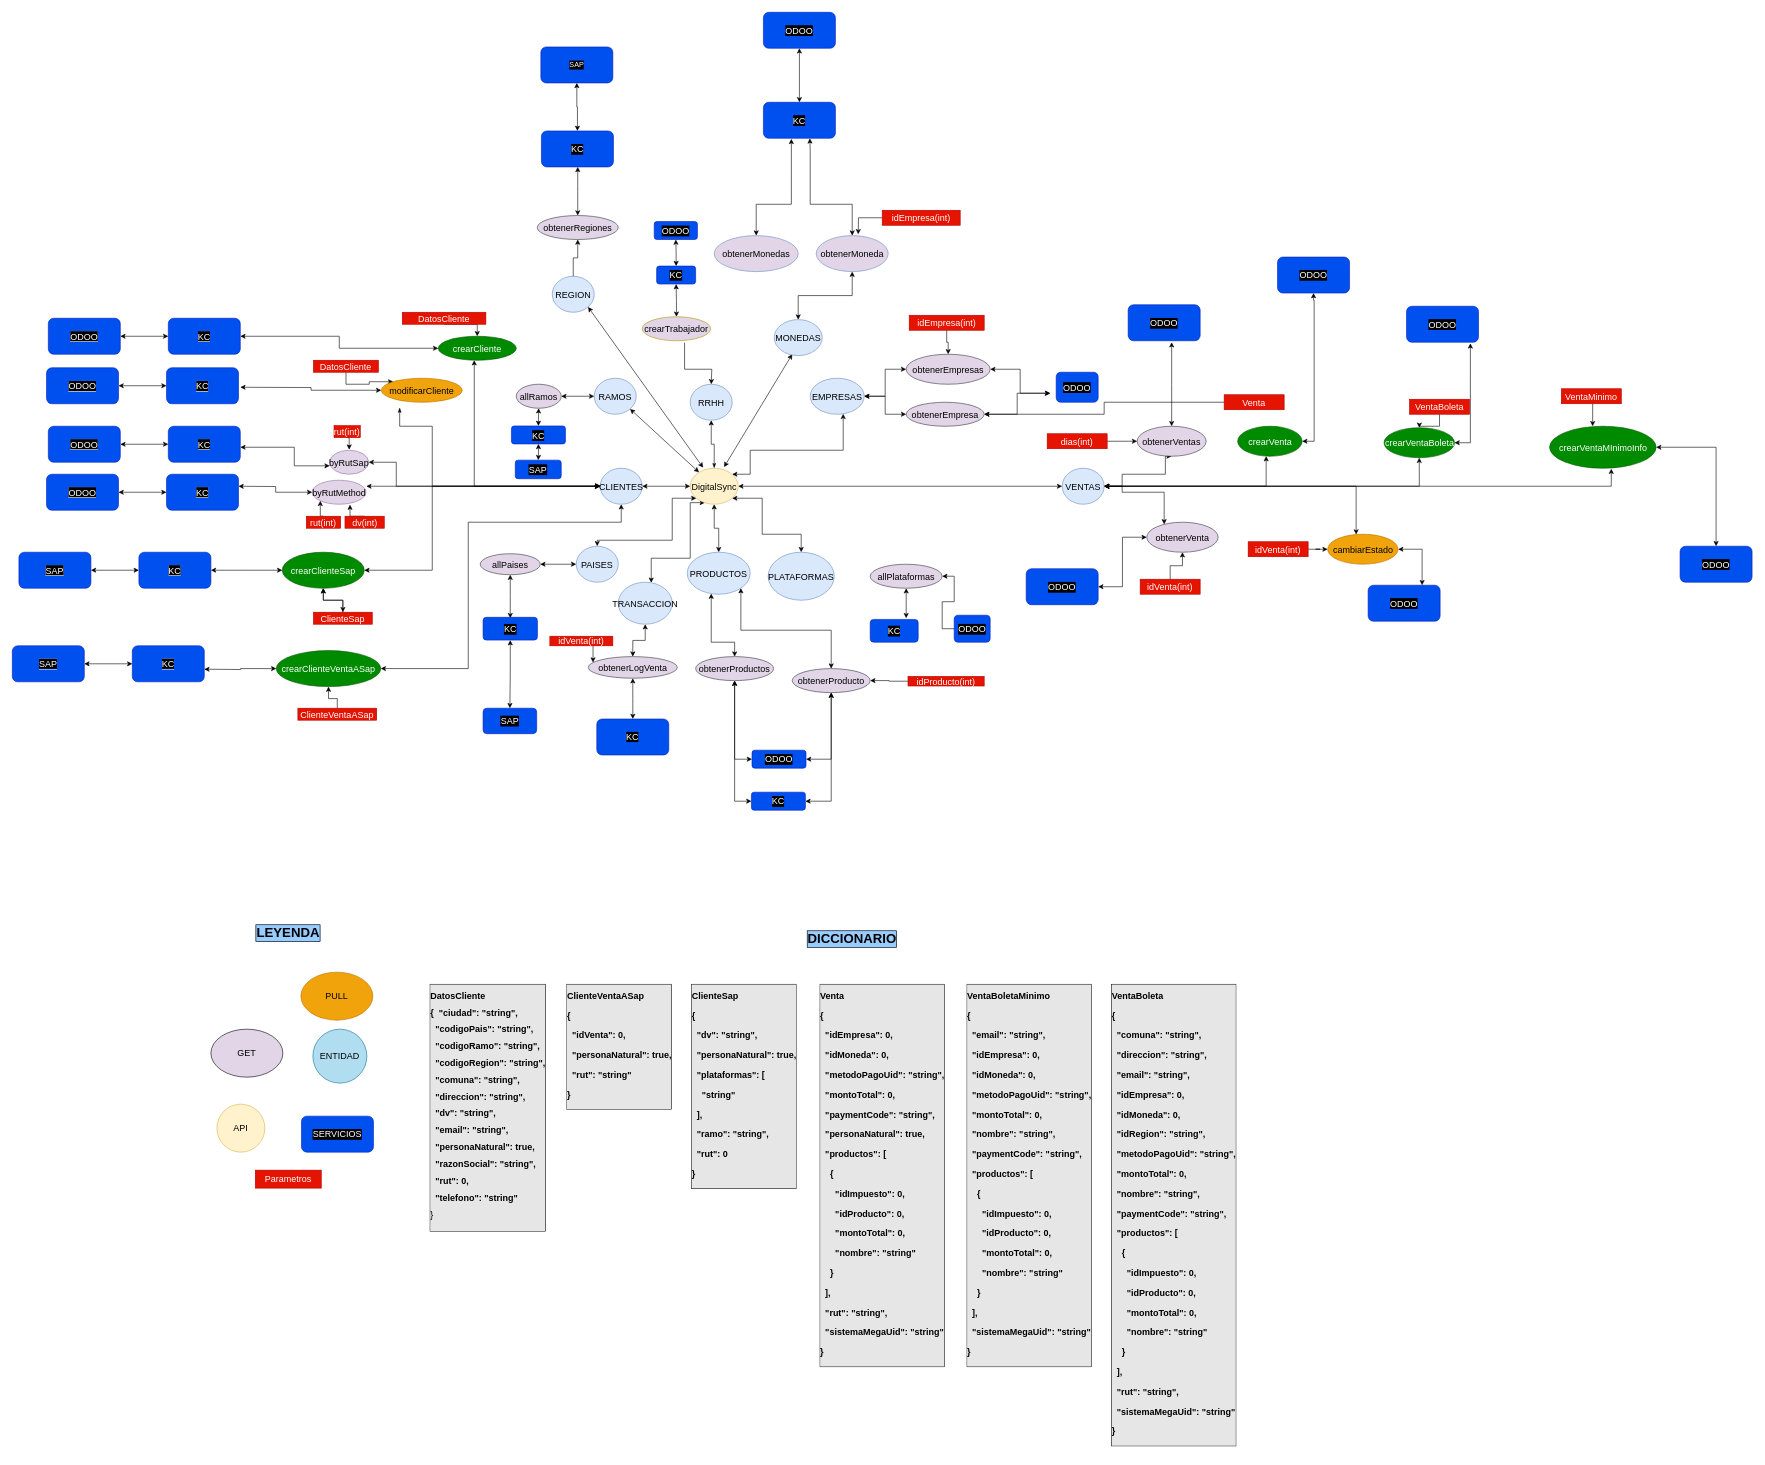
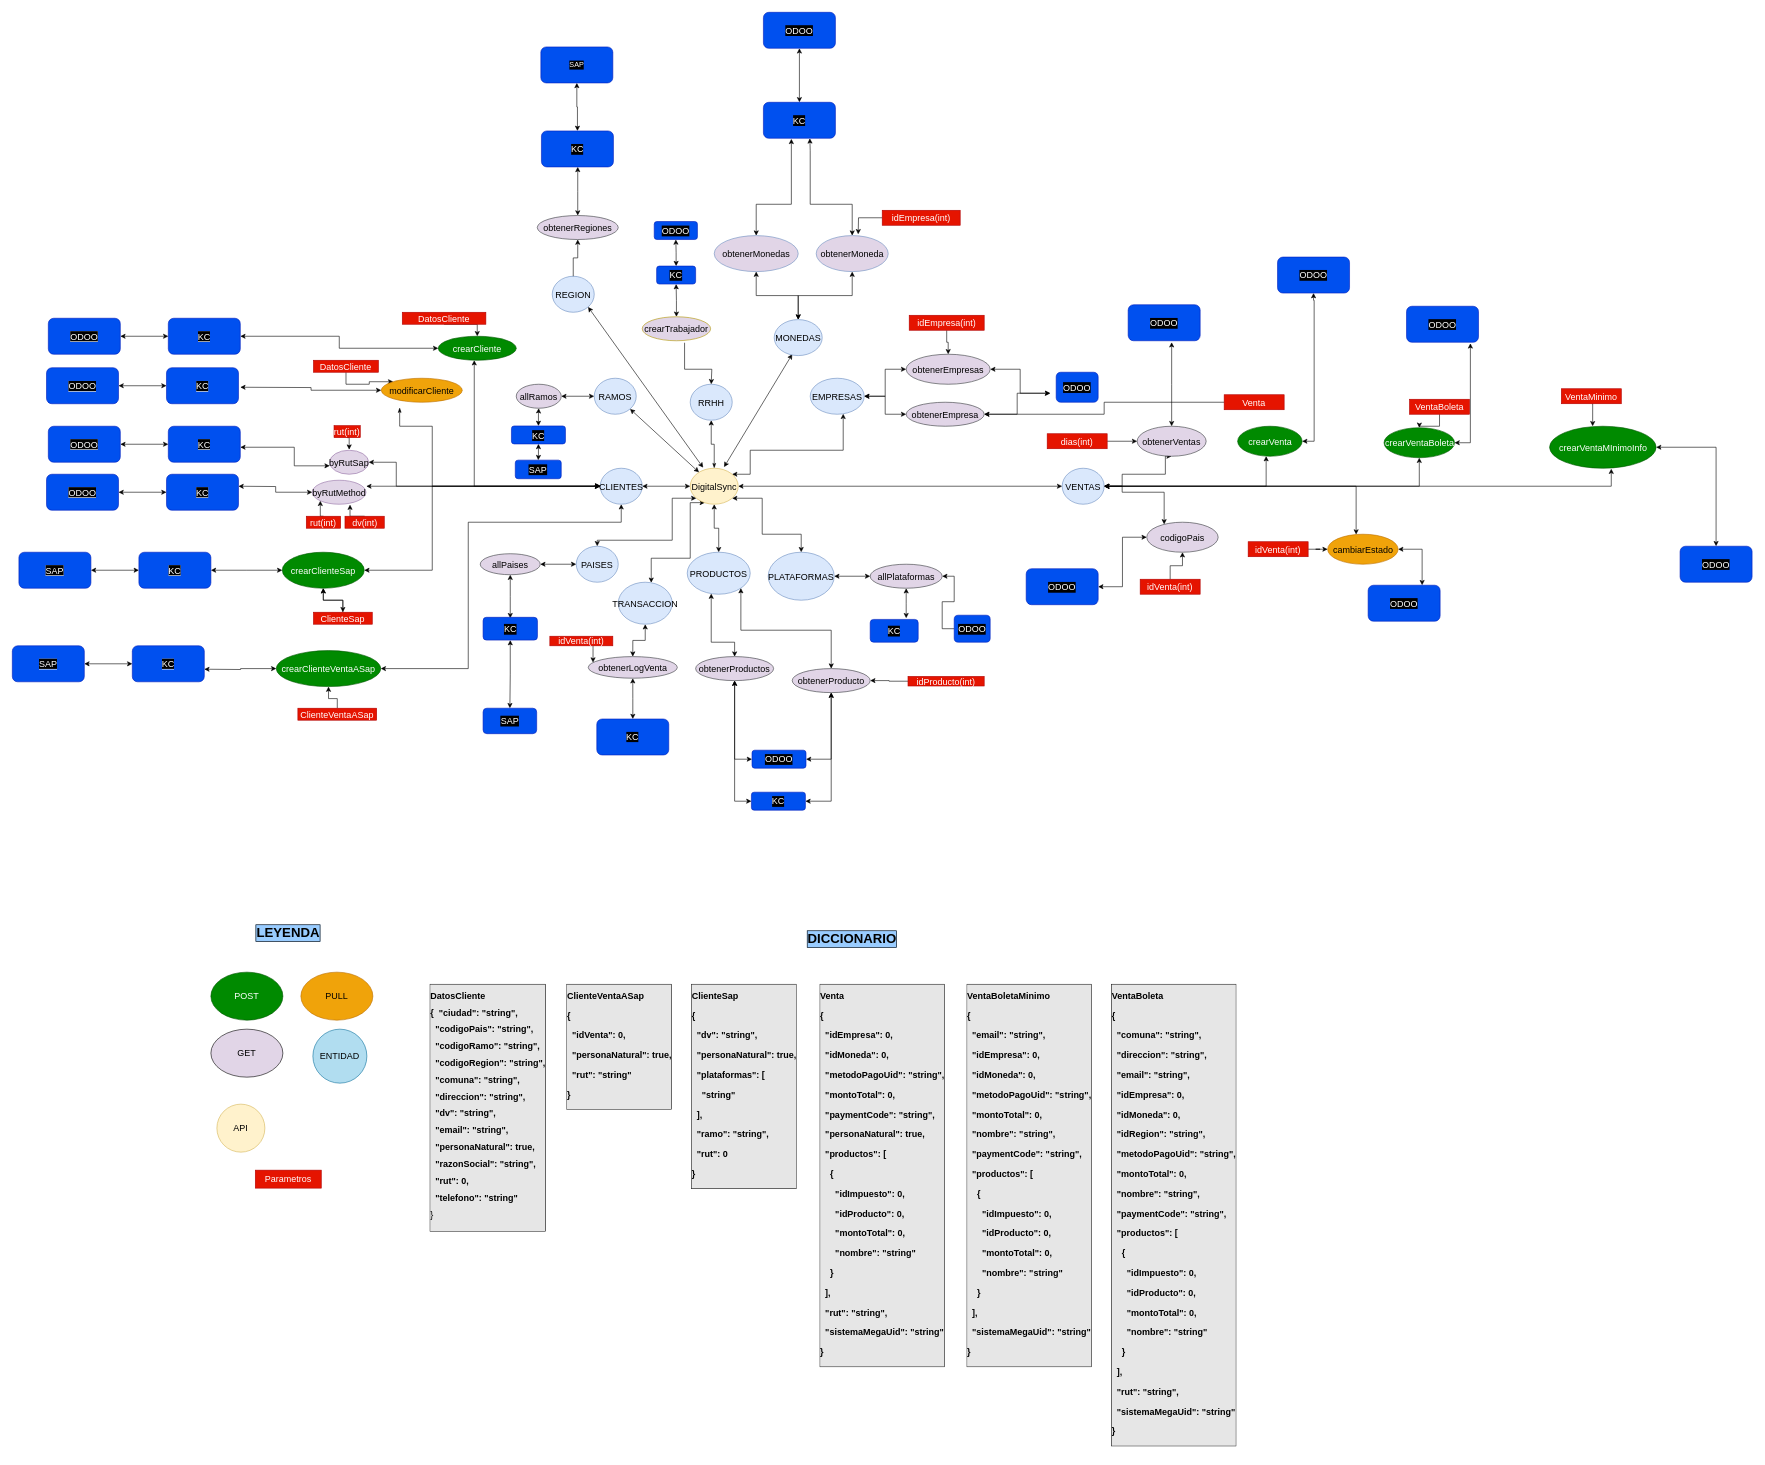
none -> (774, 296)
(1183, 537) -> (1183, 537)
none -> (865, 576)
none -> (247, 996)
(338, 1134) -> none
